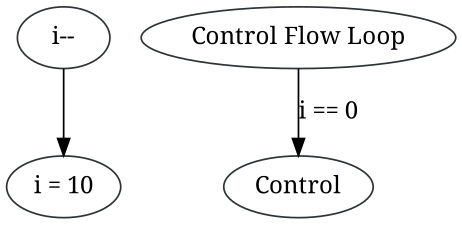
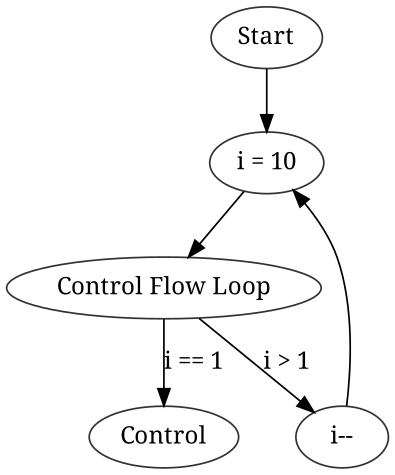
none -> (267, 38)
(328, 112) -> (194, 362)
none -> (222, 218)
none -> (250, 360)
